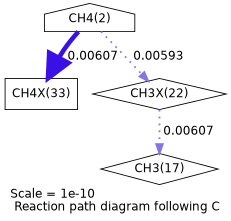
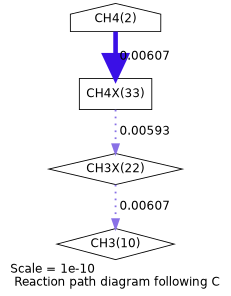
(122, 53) -> (116, 127)
(159, 169) -> (116, 244)
